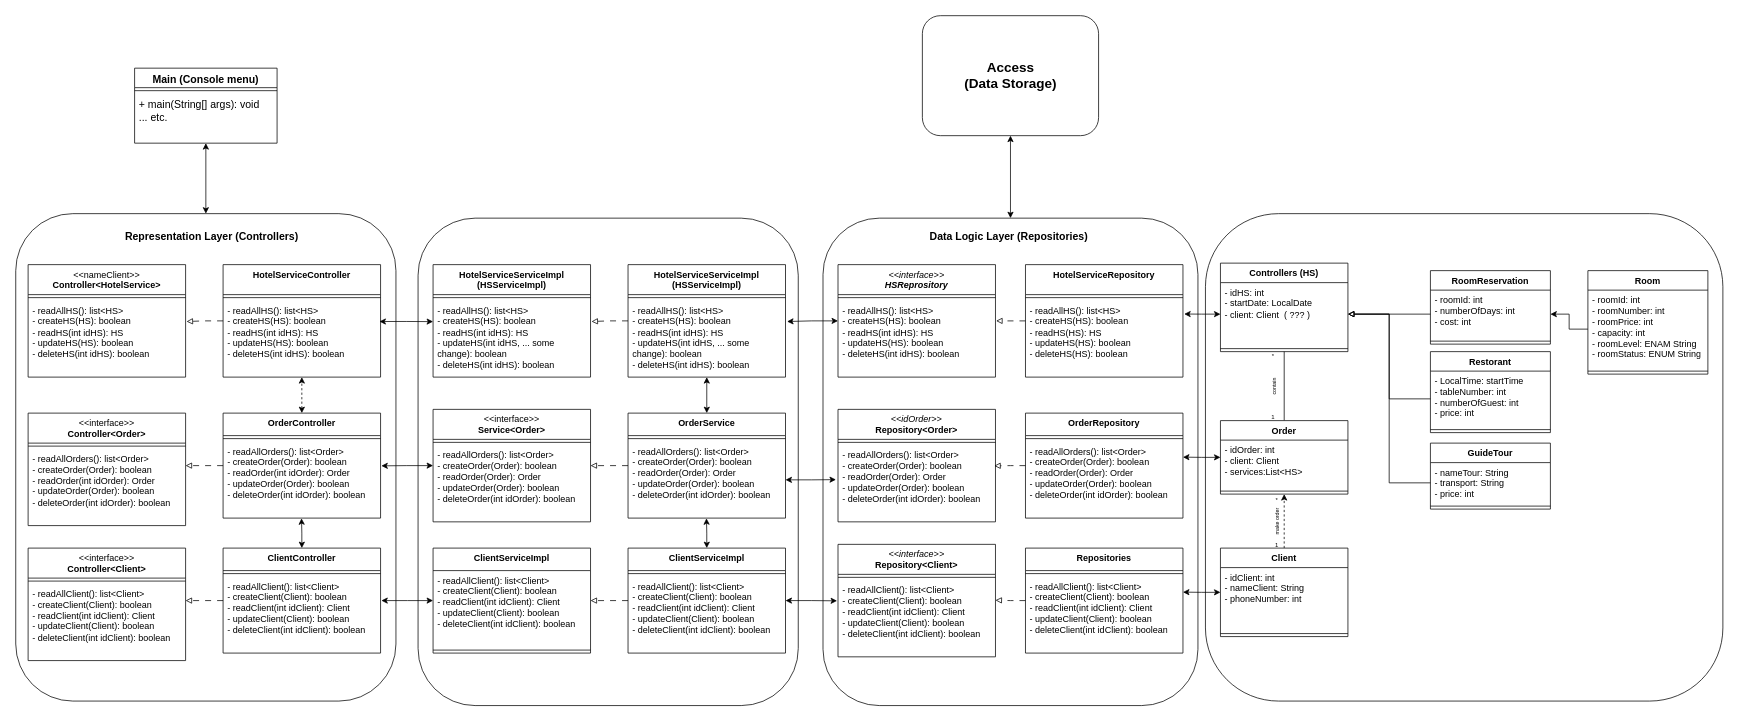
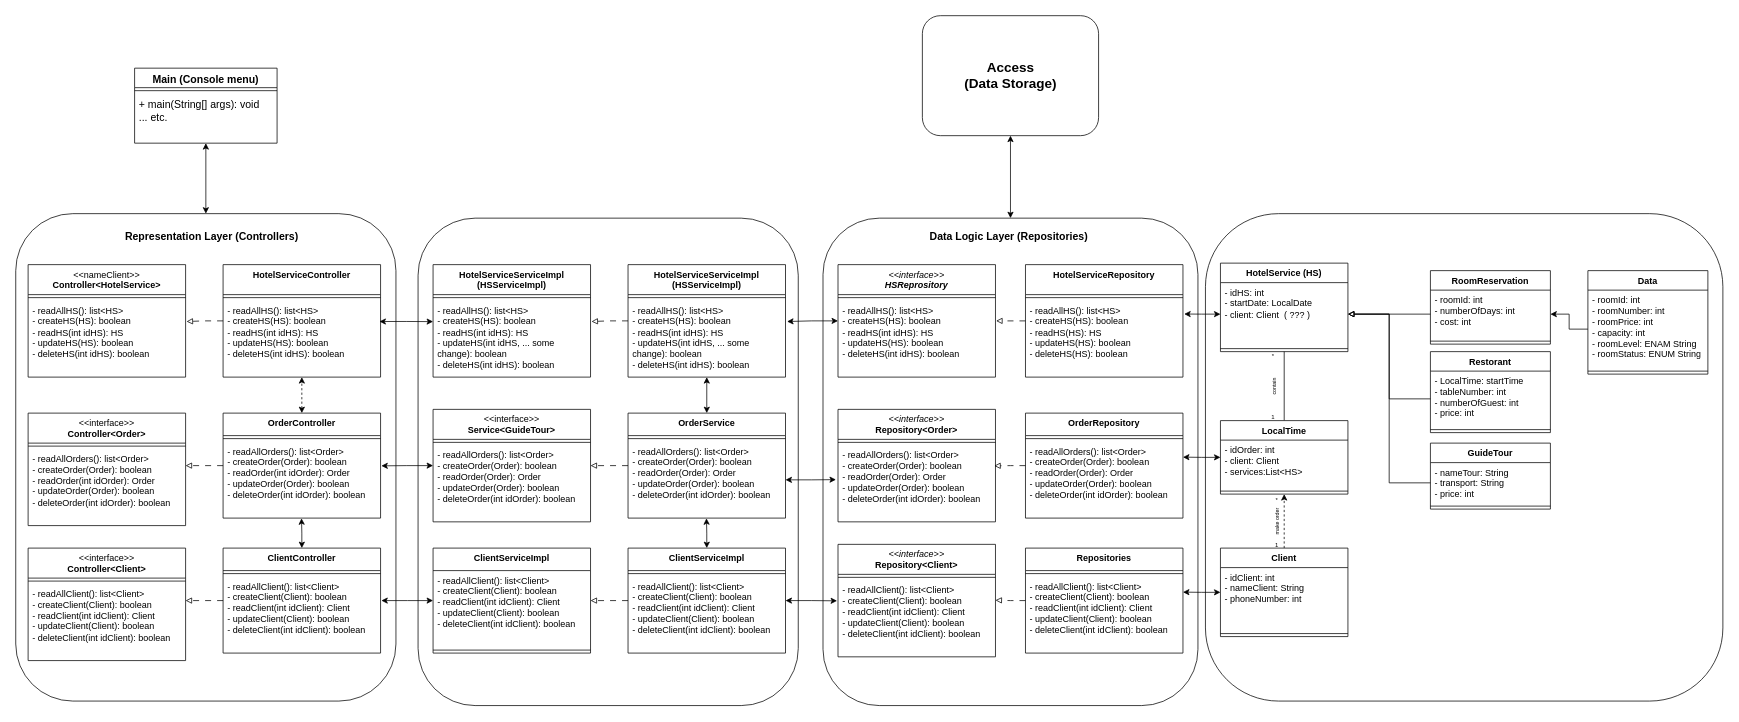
(1284, 274) -> (1284, 274)
(1648, 281) -> (1648, 281)
(512, 425) -> (512, 425)
(917, 425) -> (917, 425)
(1284, 431) -> (1284, 431)
